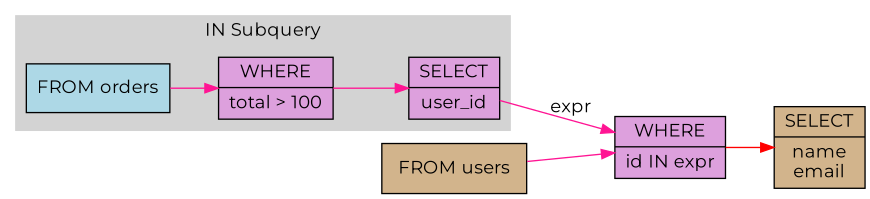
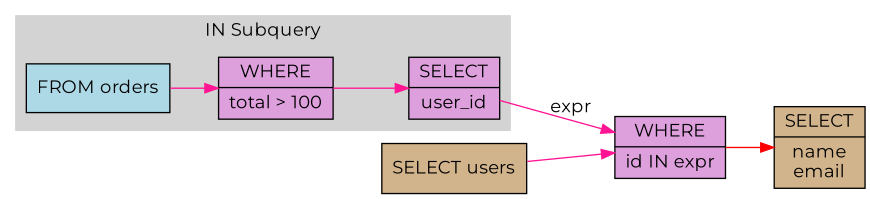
(454, 169) -> (454, 169)
